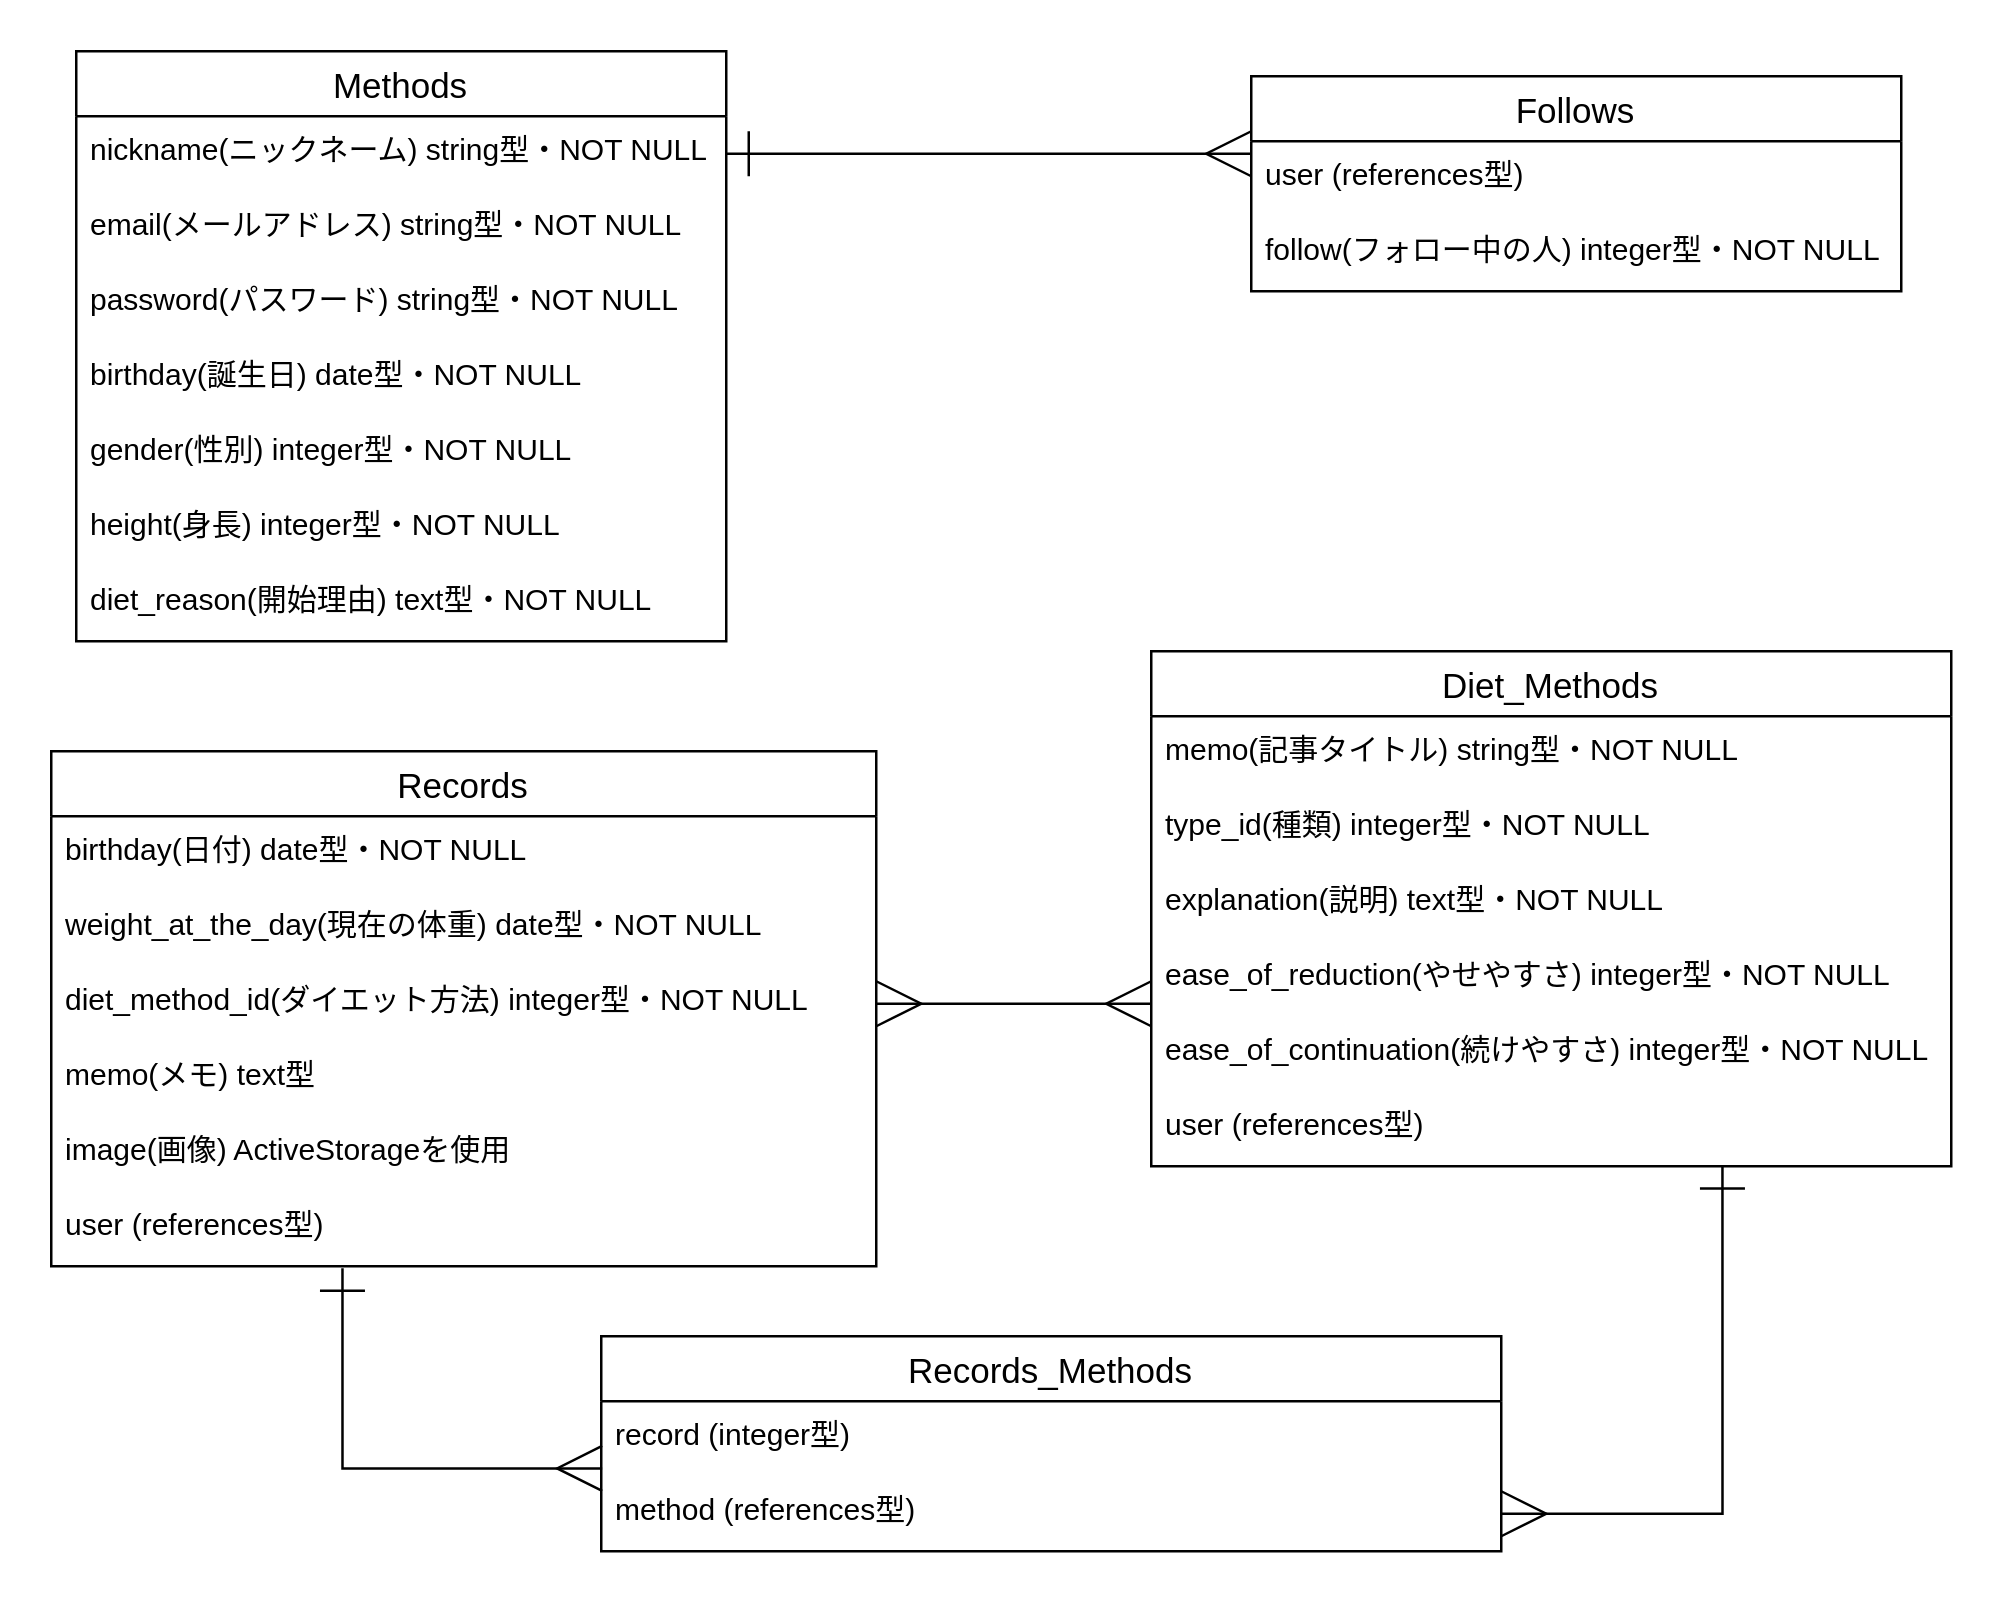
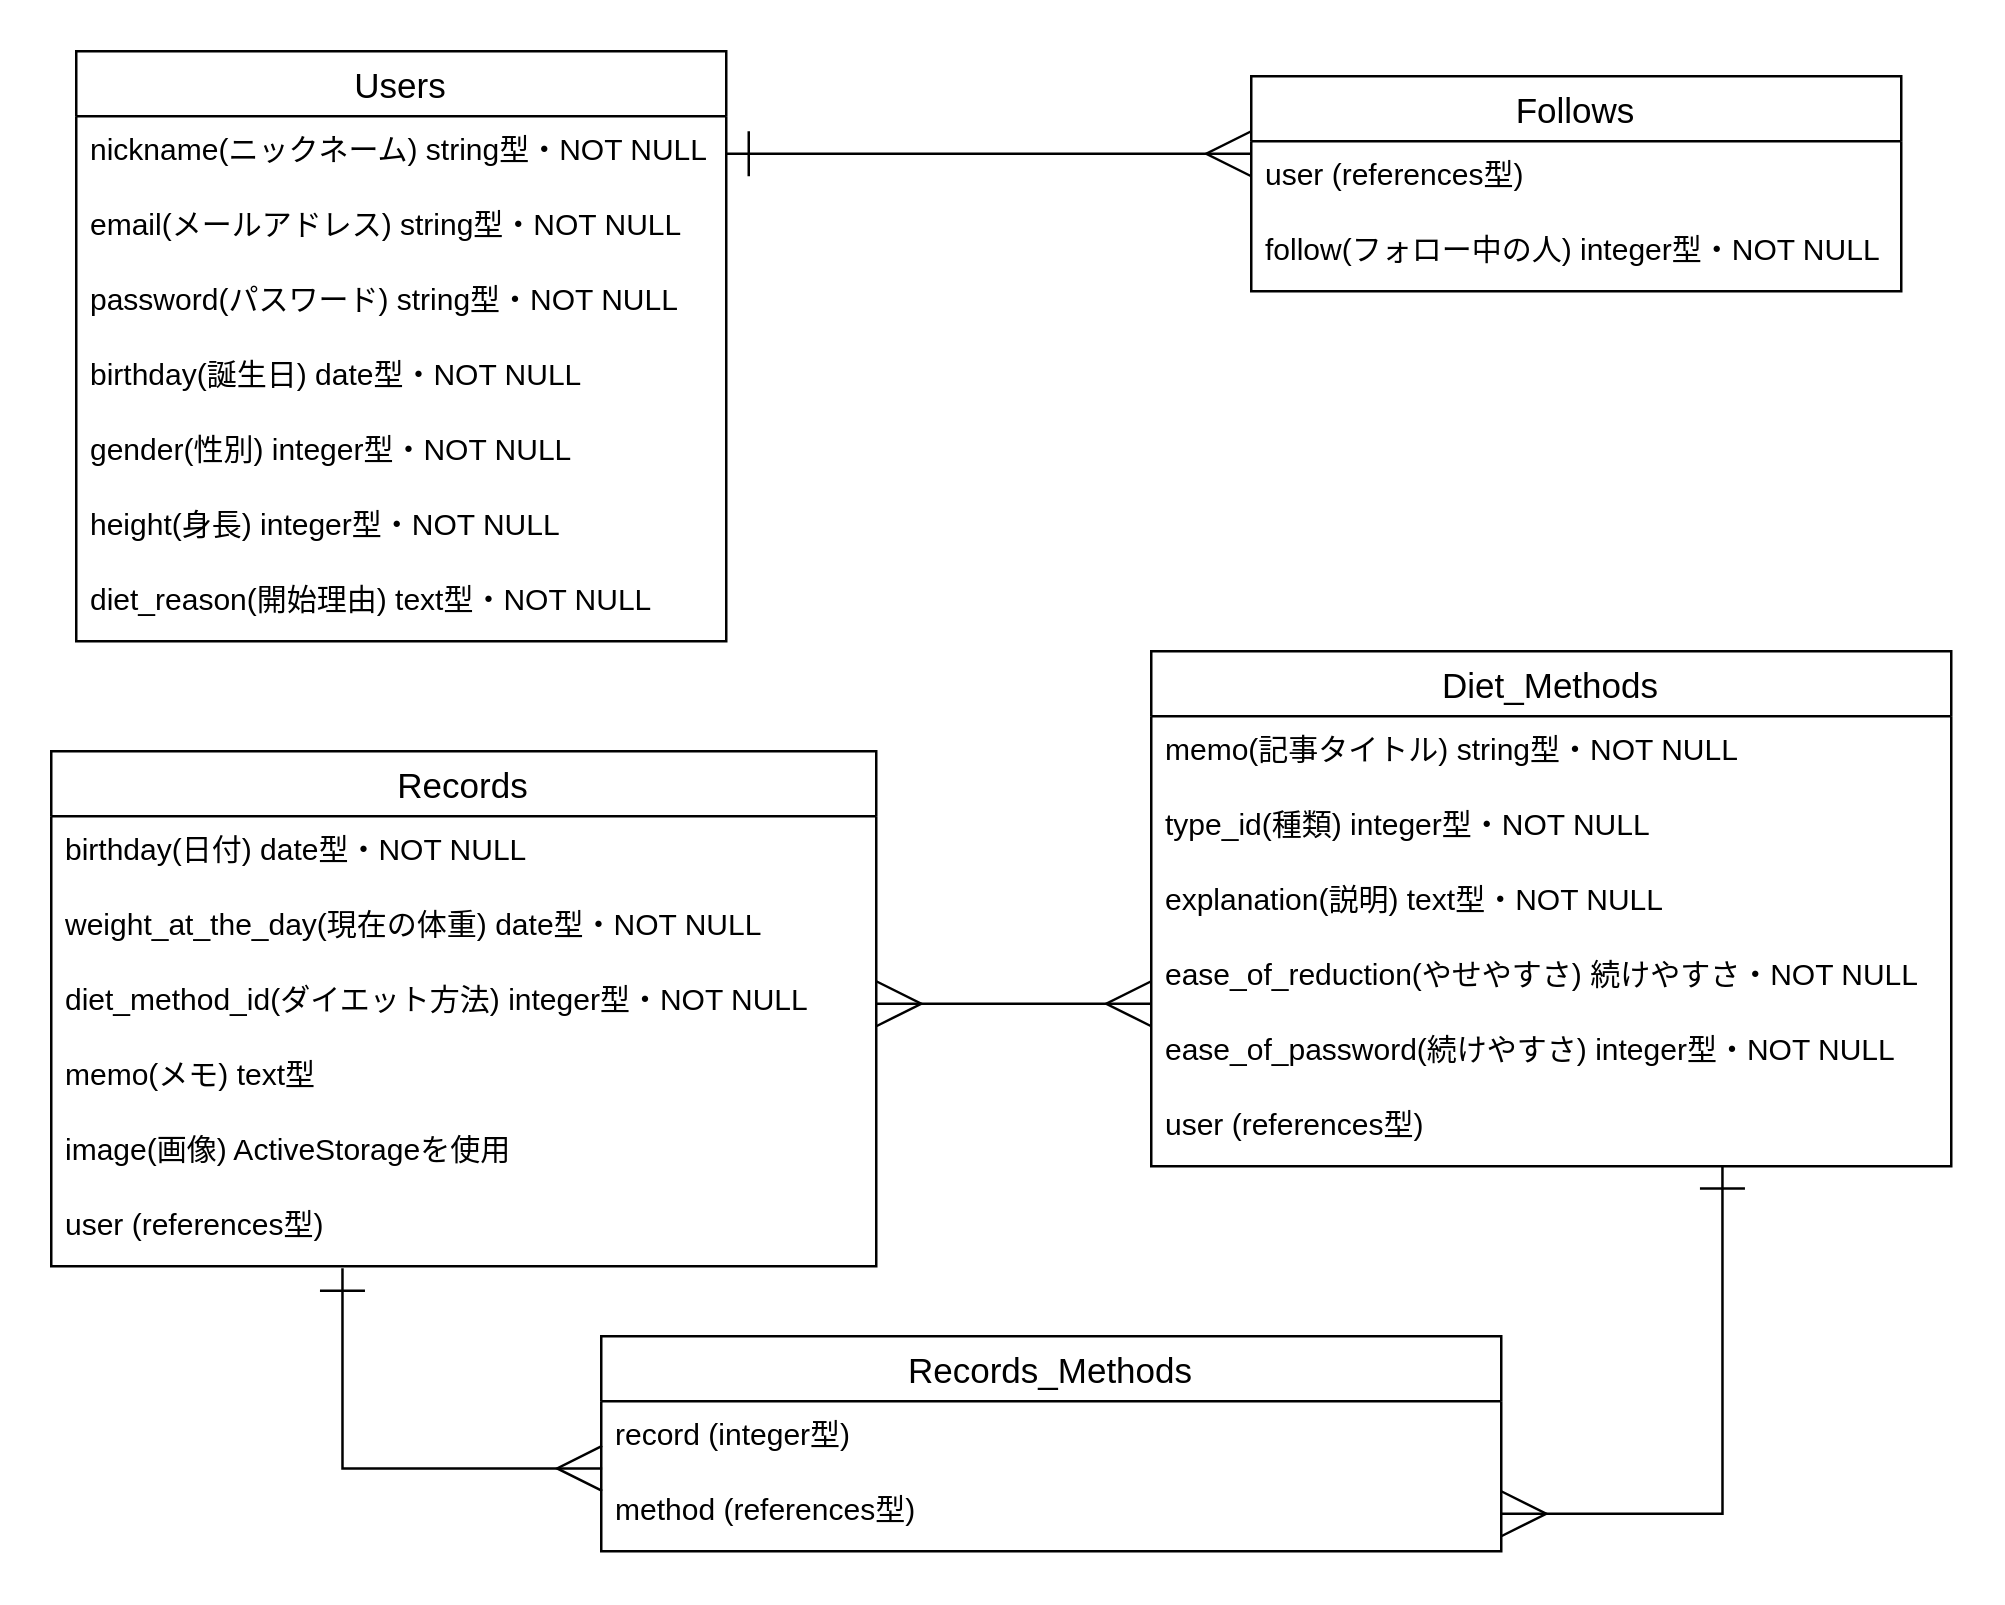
(400, 86) -> (400, 86)
(1548, 975) -> (1554, 975)
(1570, 1050) -> (1544, 1050)
